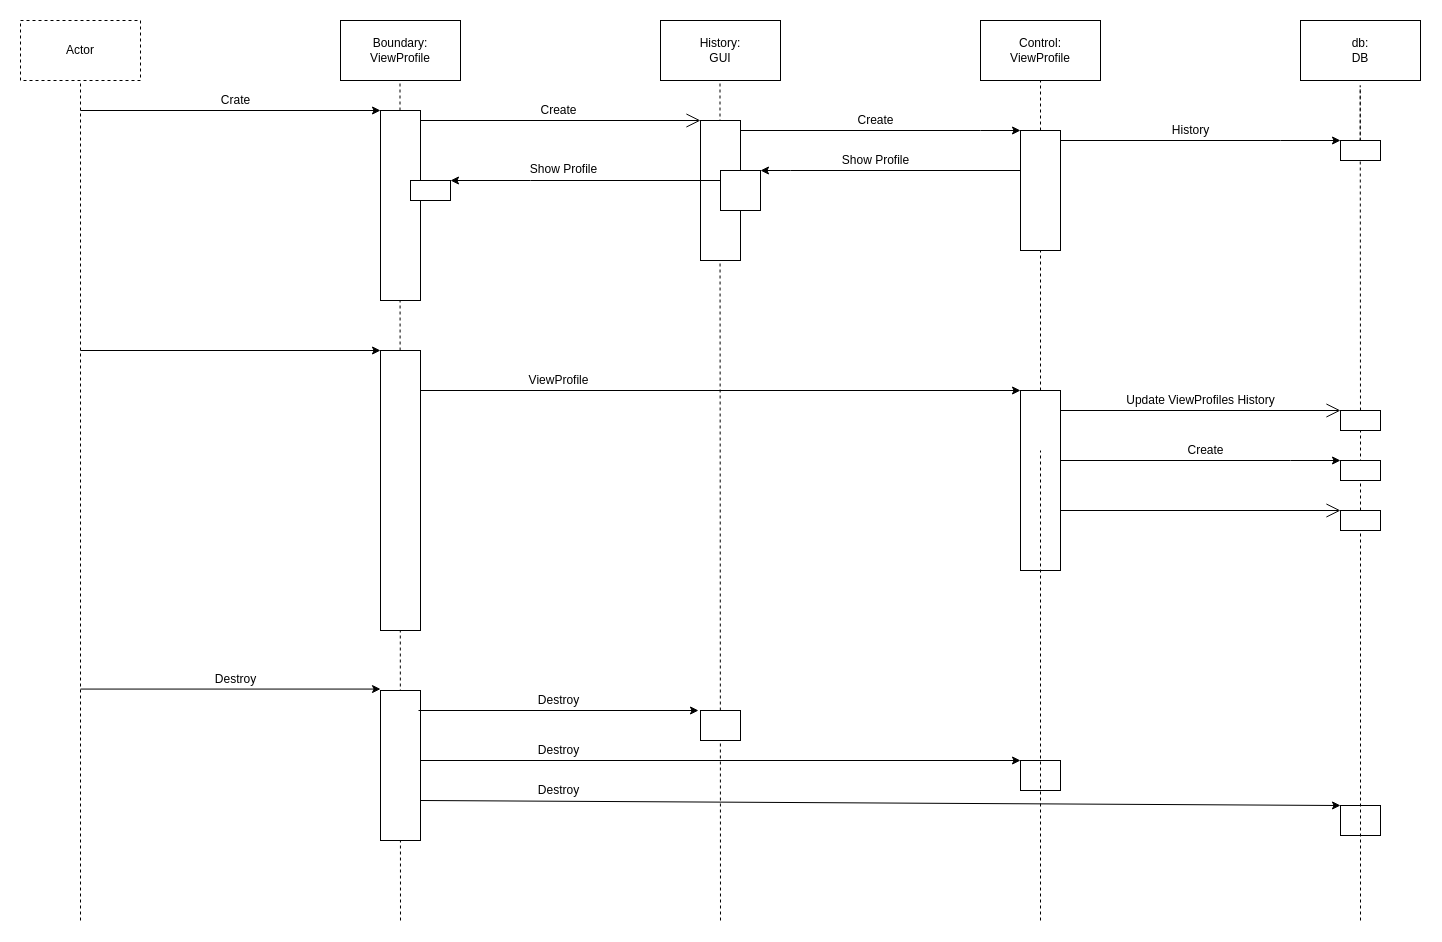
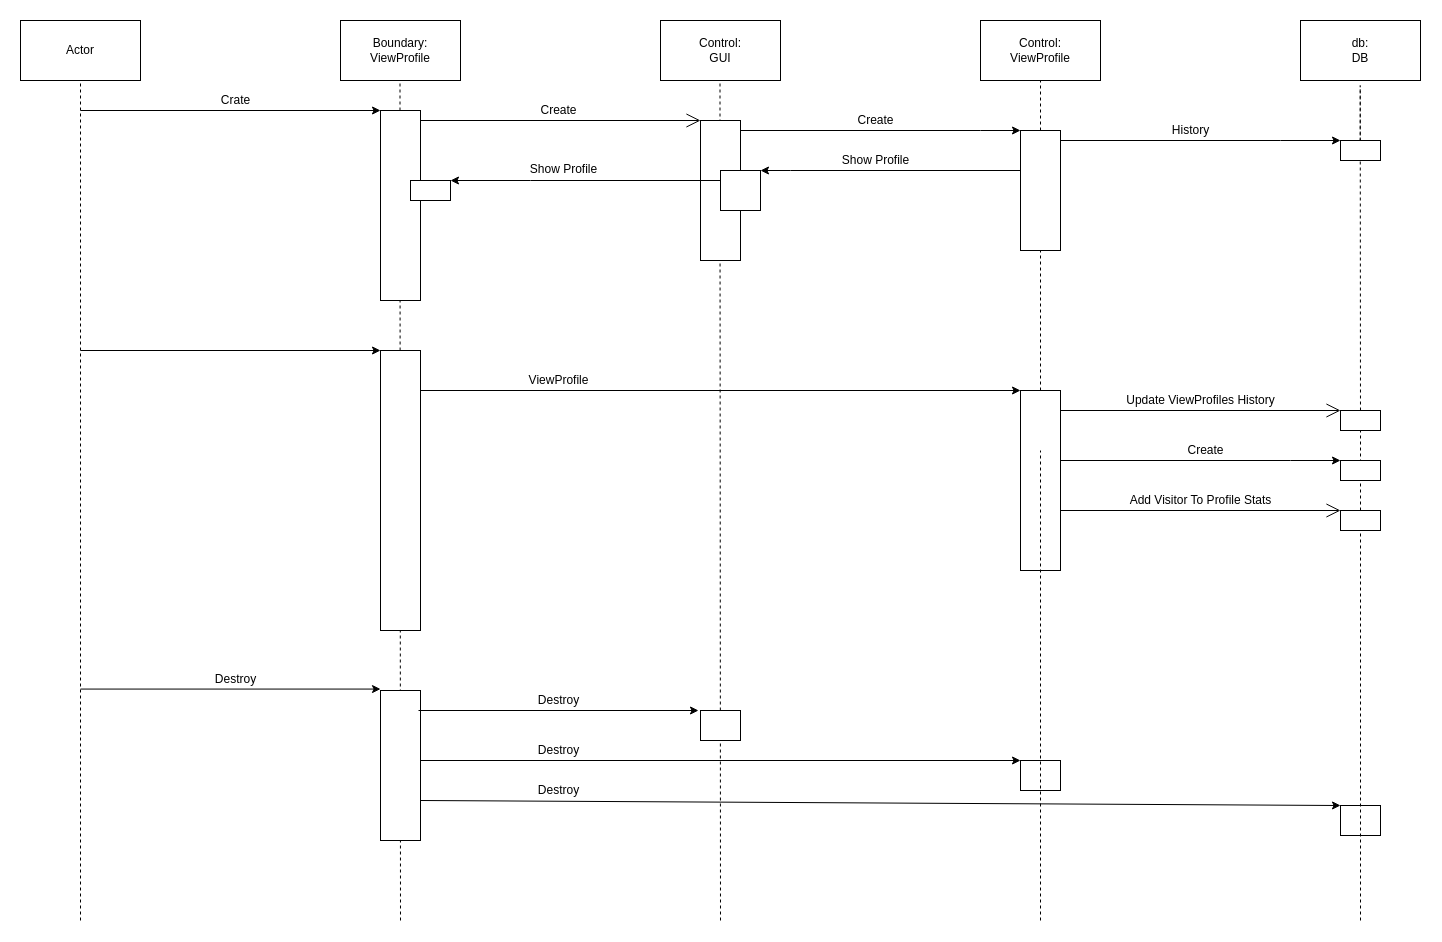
(81, 51) -> (81, 51)
(721, 51) -> (721, 51)
none -> (1201, 501)
